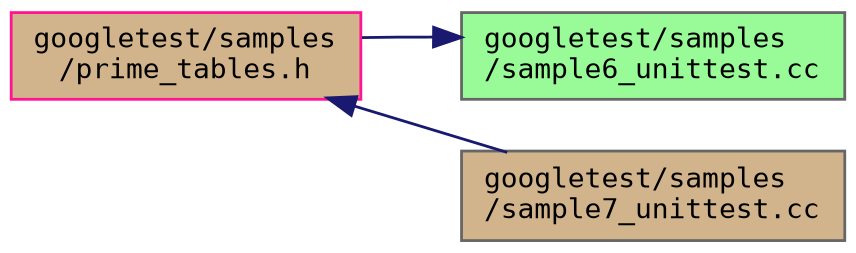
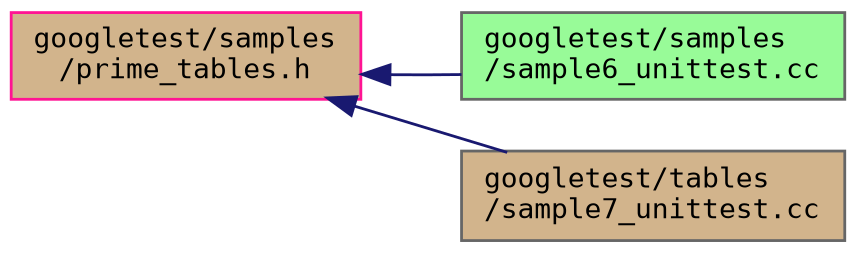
(398, 37) -> (426, 75)
(653, 196) -> (653, 196)
